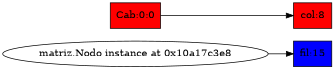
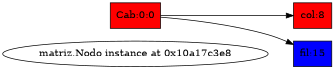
(277, 54) -> (225, 25)
